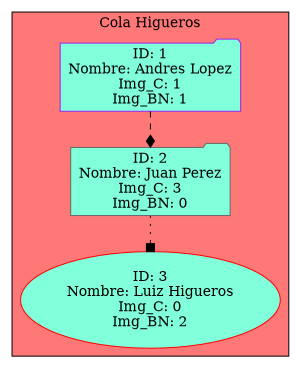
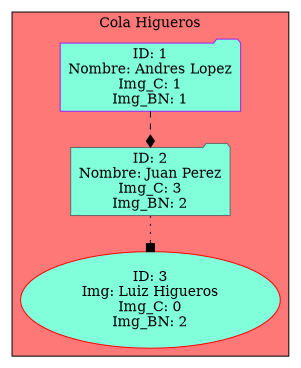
(150, 182) -> (150, 182)
(150, 300) -> (150, 300)
